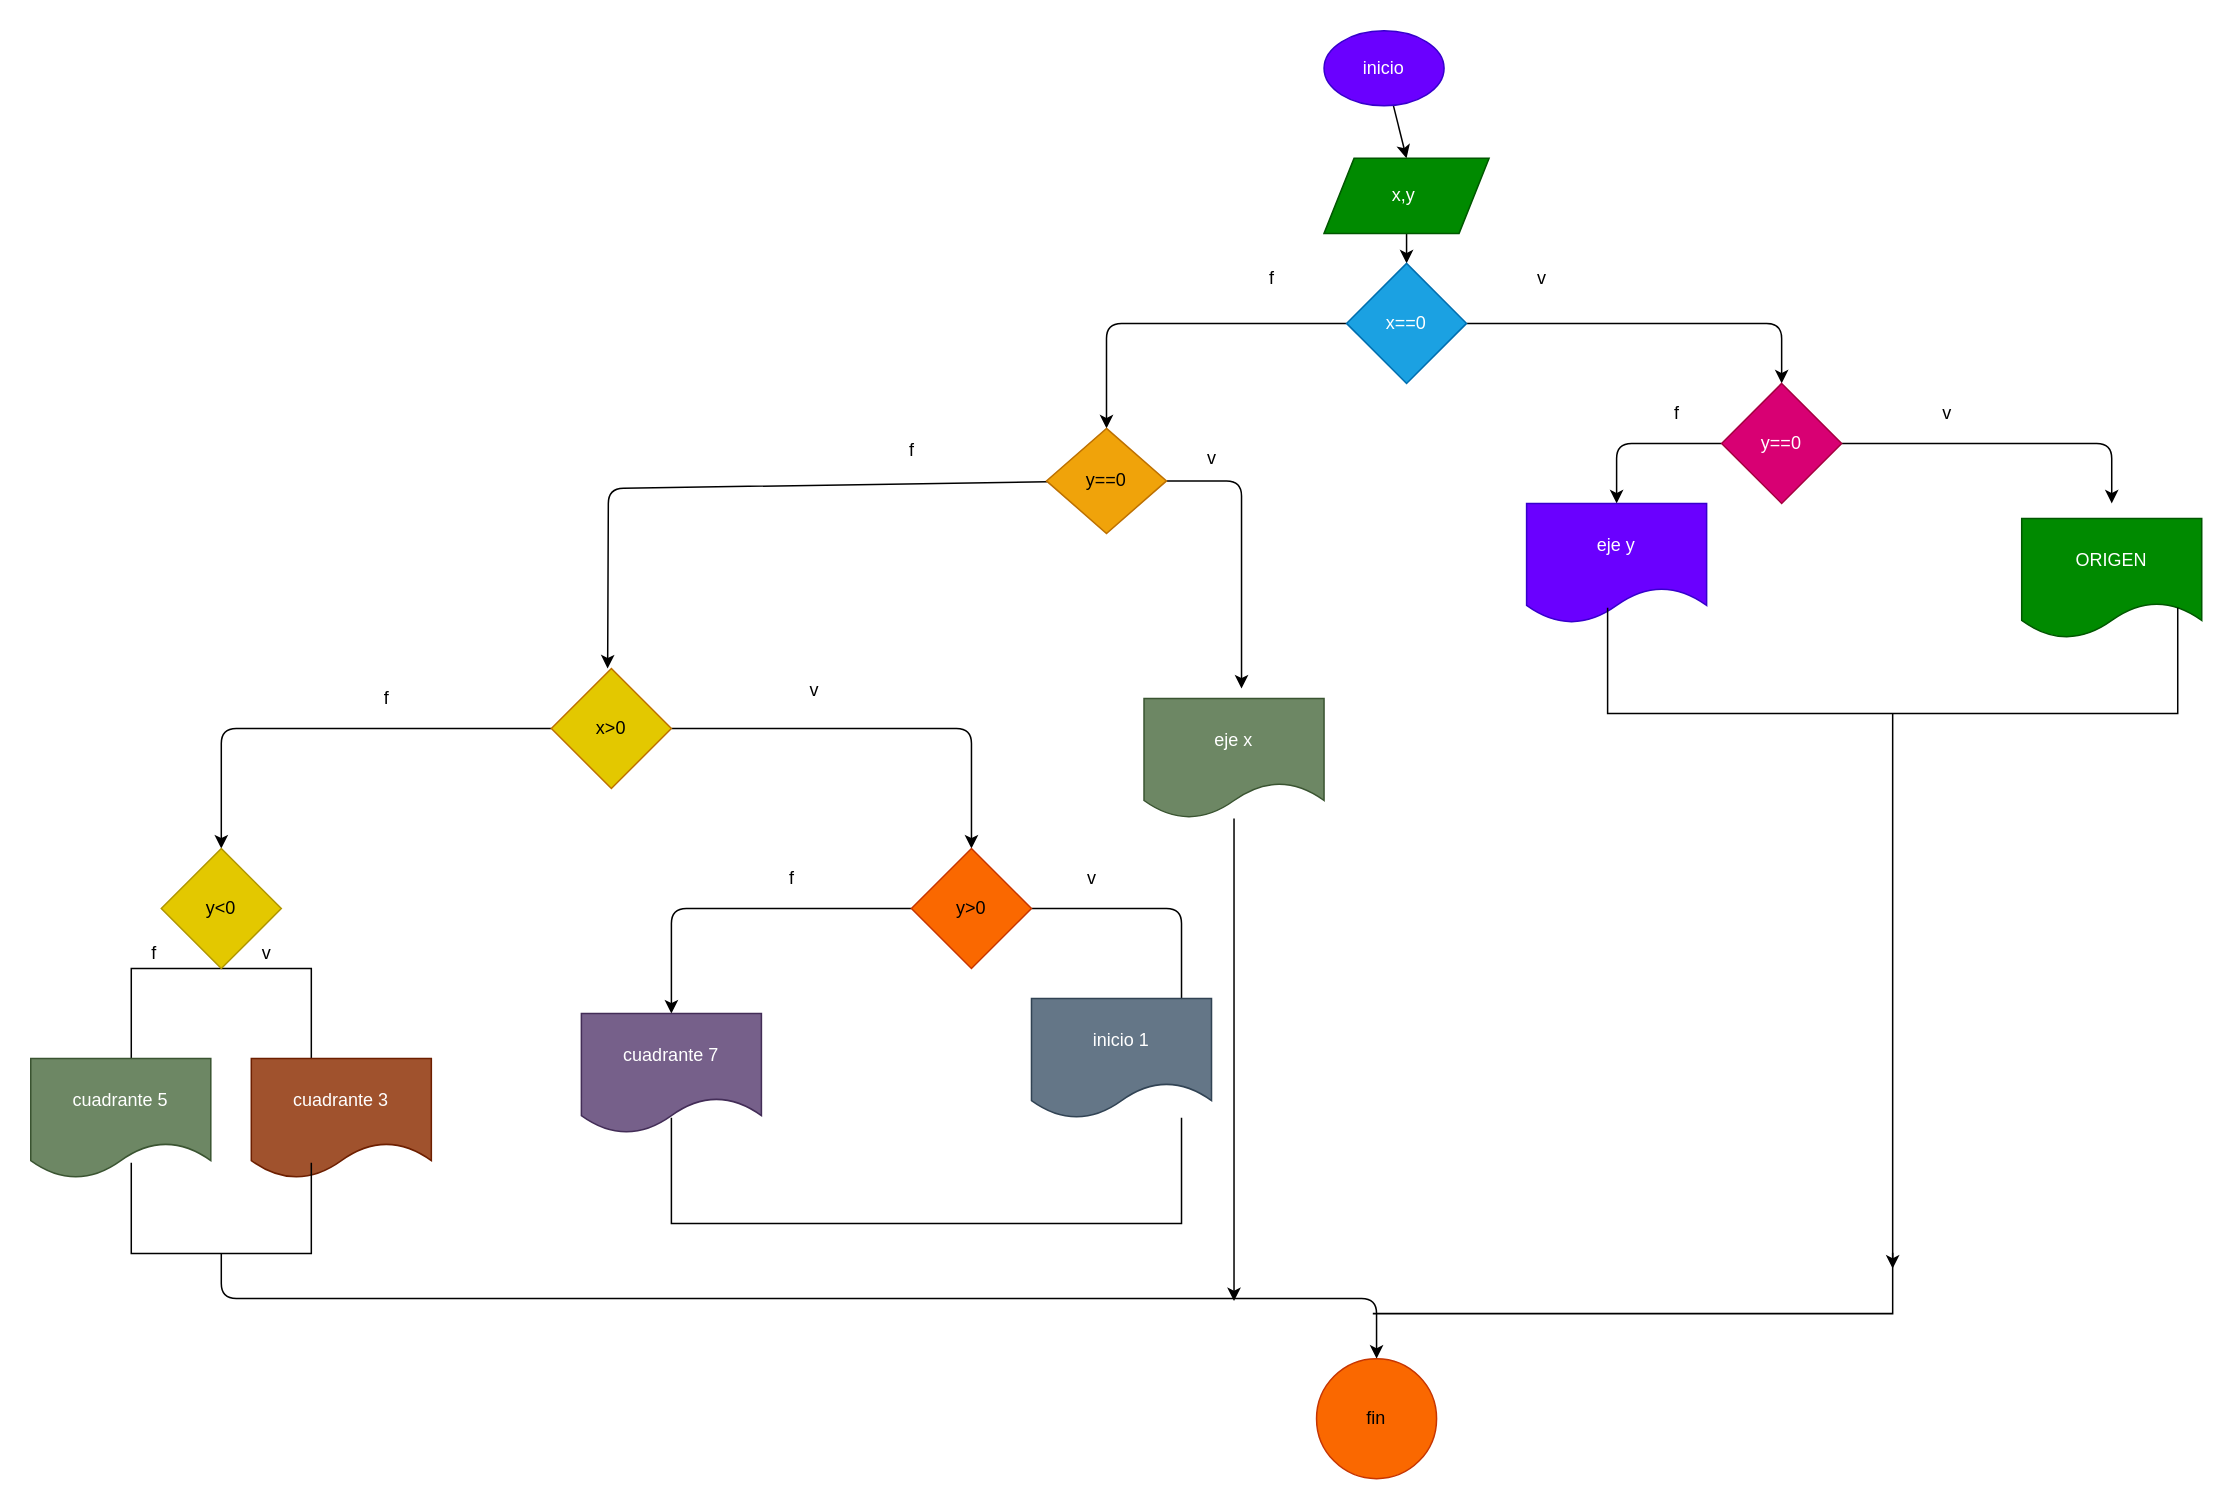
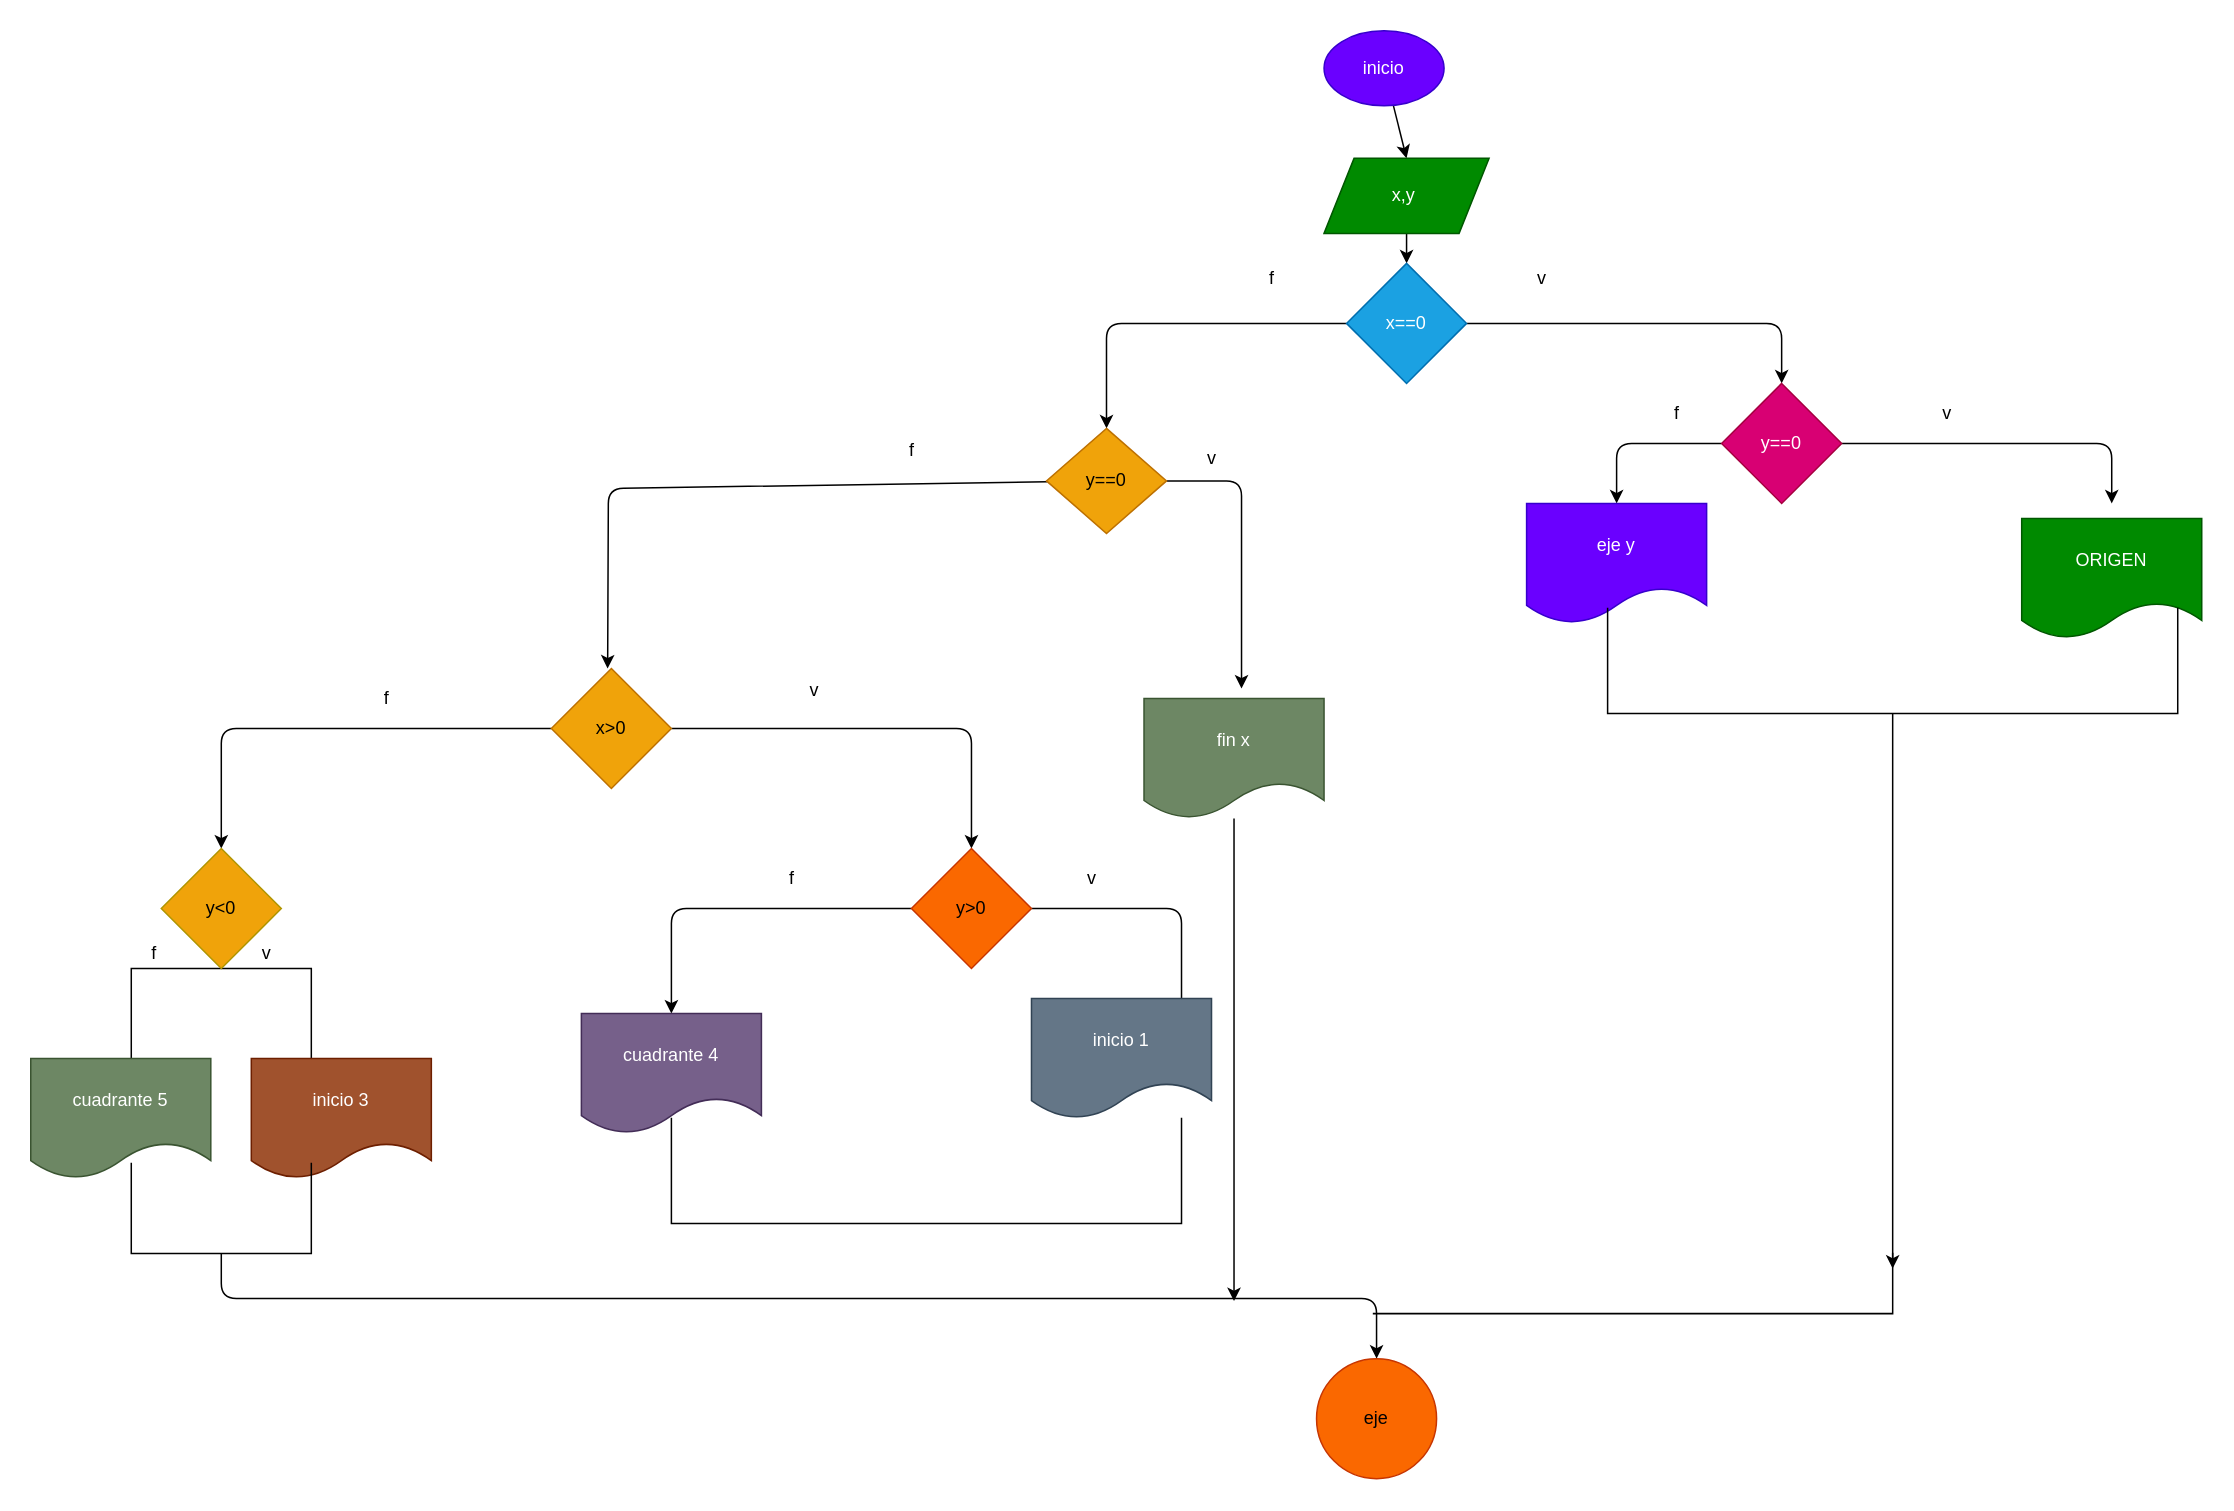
(611, 728) -> (611, 728)
(1234, 740) -> (1234, 740)
(221, 908) -> (221, 908)
(671, 1055) -> (671, 1055)
(341, 1100) -> (341, 1100)
(1376, 1418) -> (1376, 1418)
